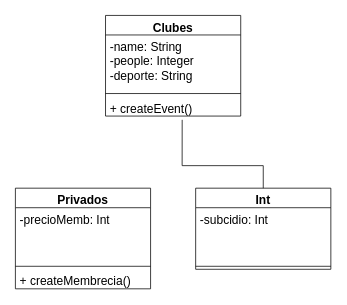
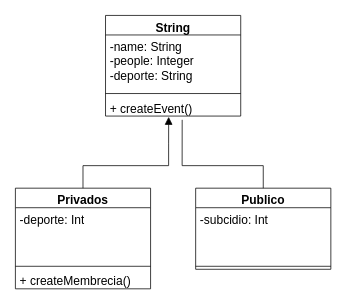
(173, 28) -> (173, 28)
none -> (144, 165)
(263, 200) -> (263, 200)
(69, 220) -> (60, 220)
